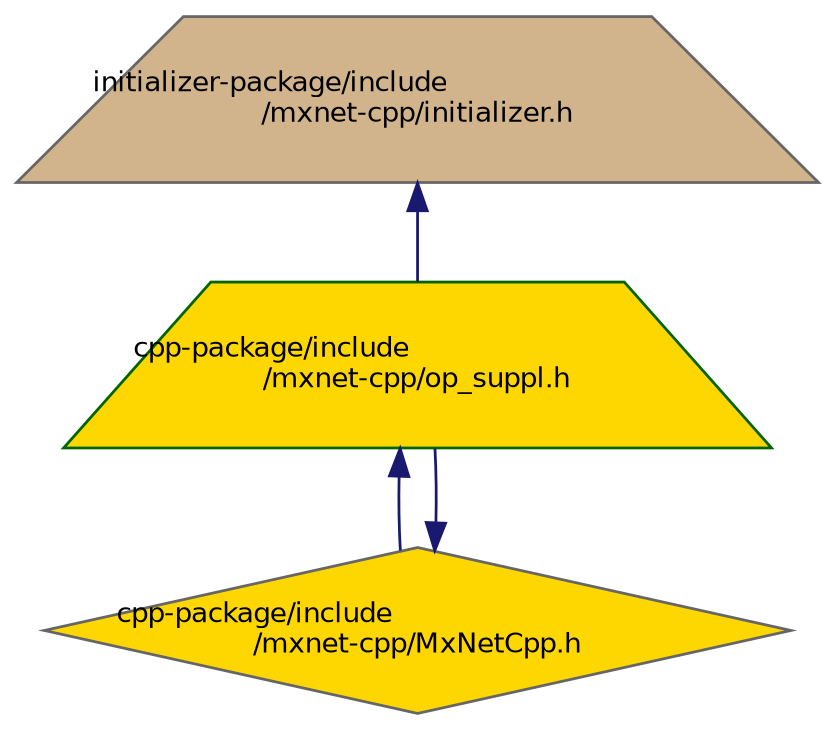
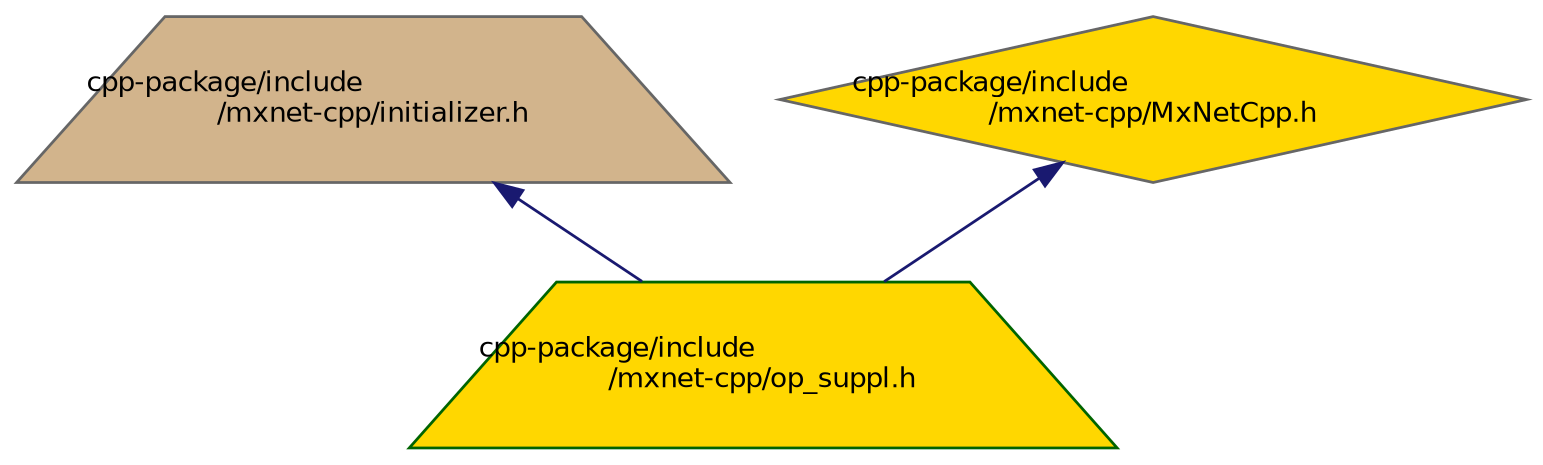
(418, 100) -> (373, 100)
(399, 514) -> none
